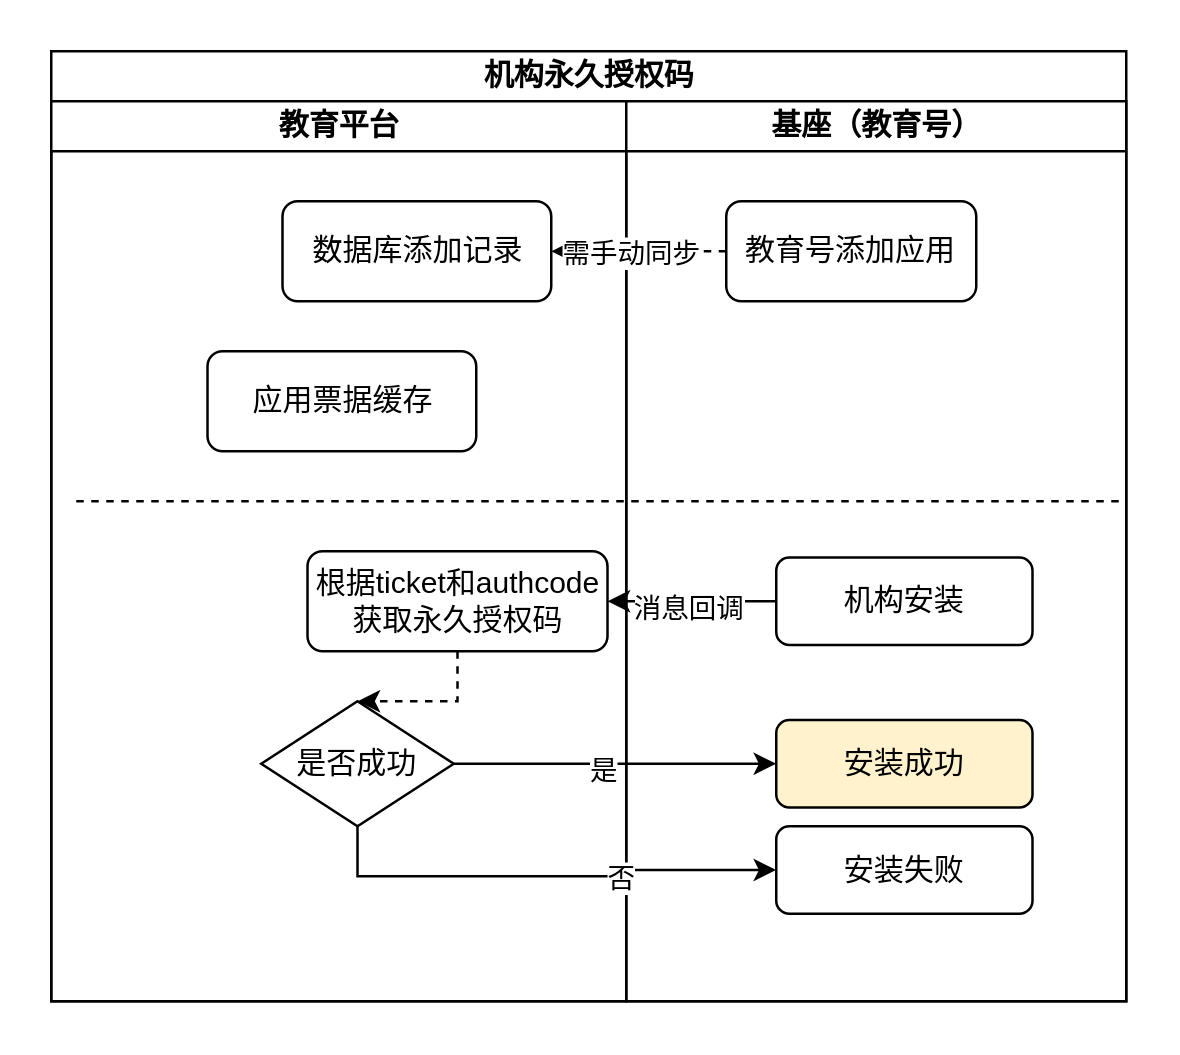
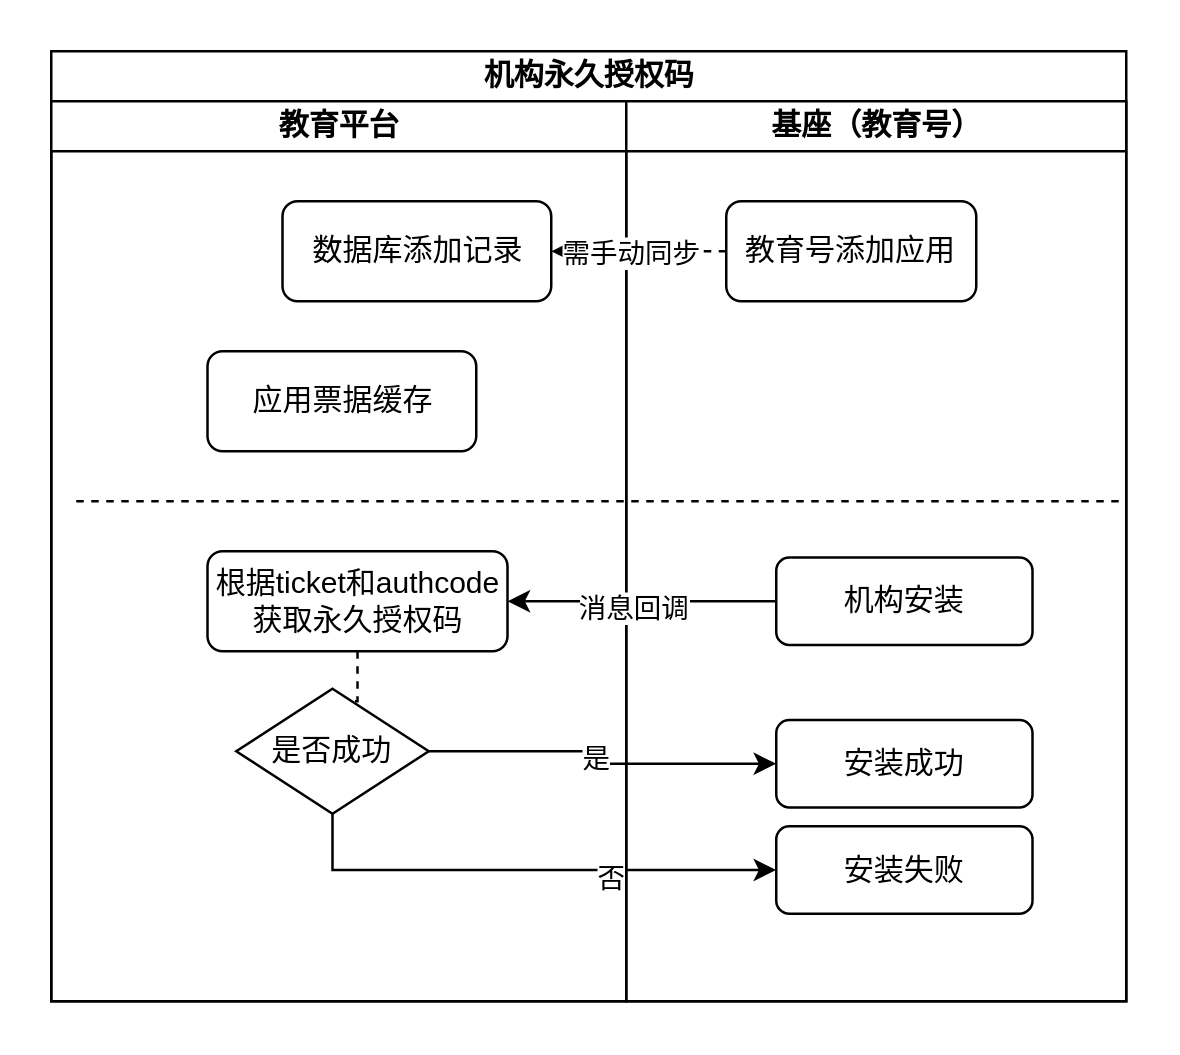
(458, 601) -> (358, 601)
(358, 764) -> (333, 751)
(904, 764) -> (904, 764)
